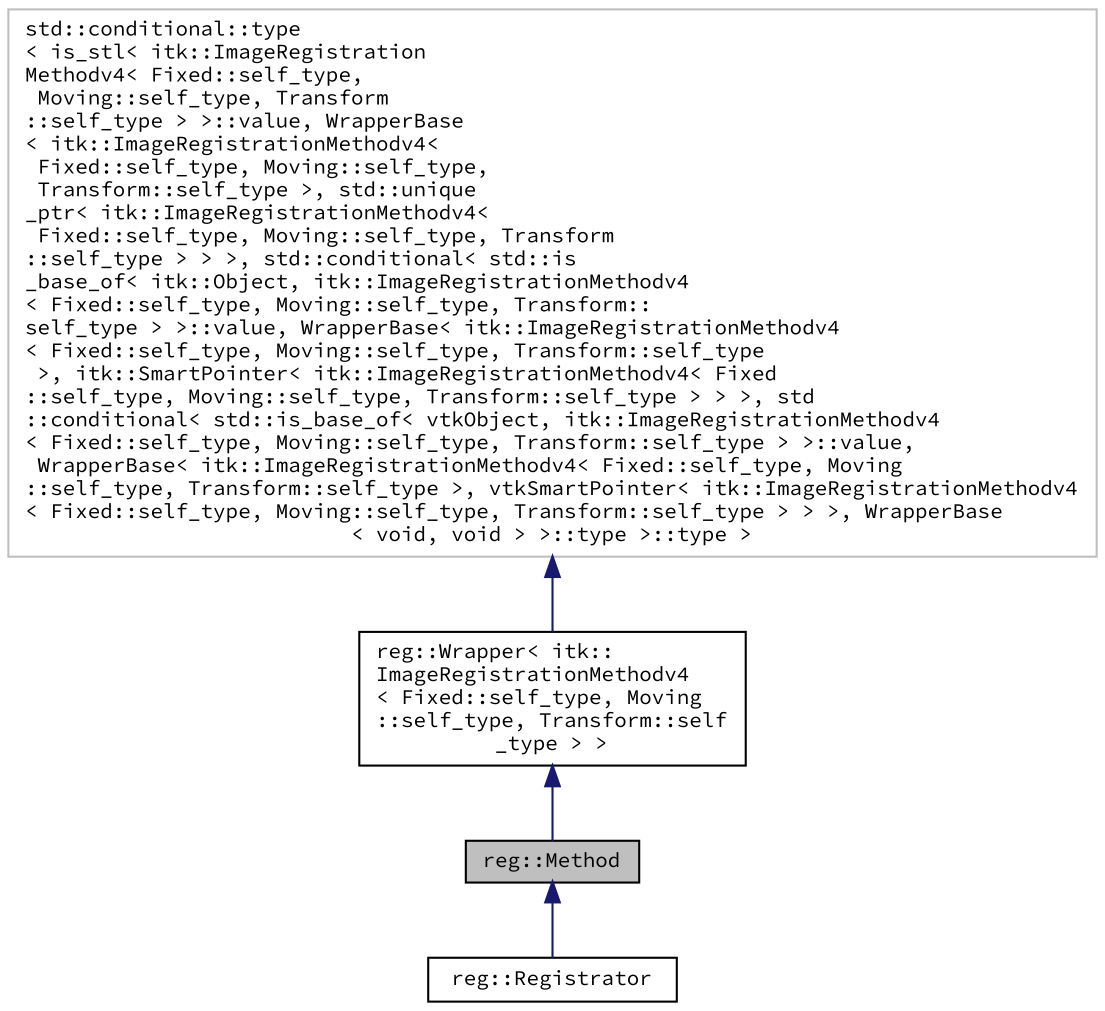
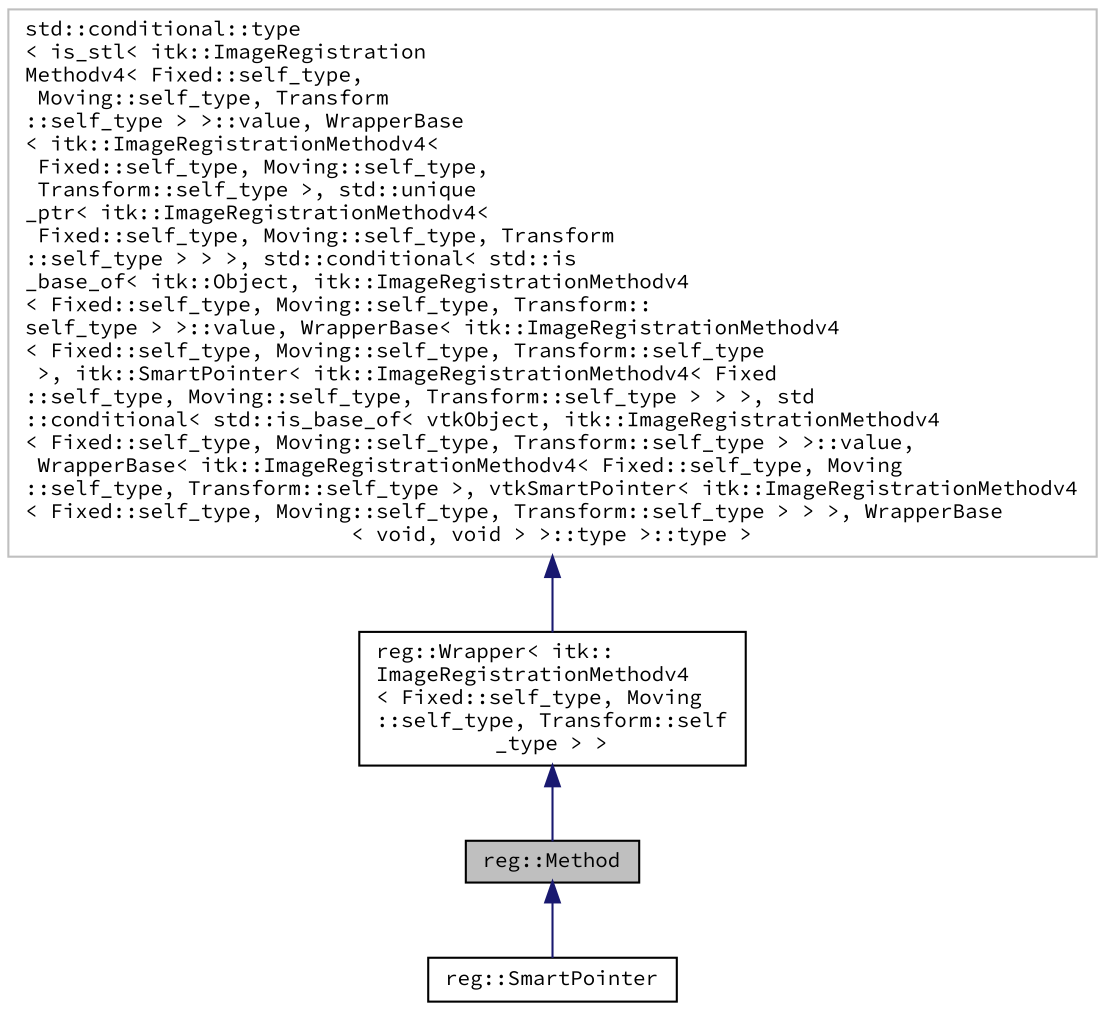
(553, 980) -> (553, 980)
